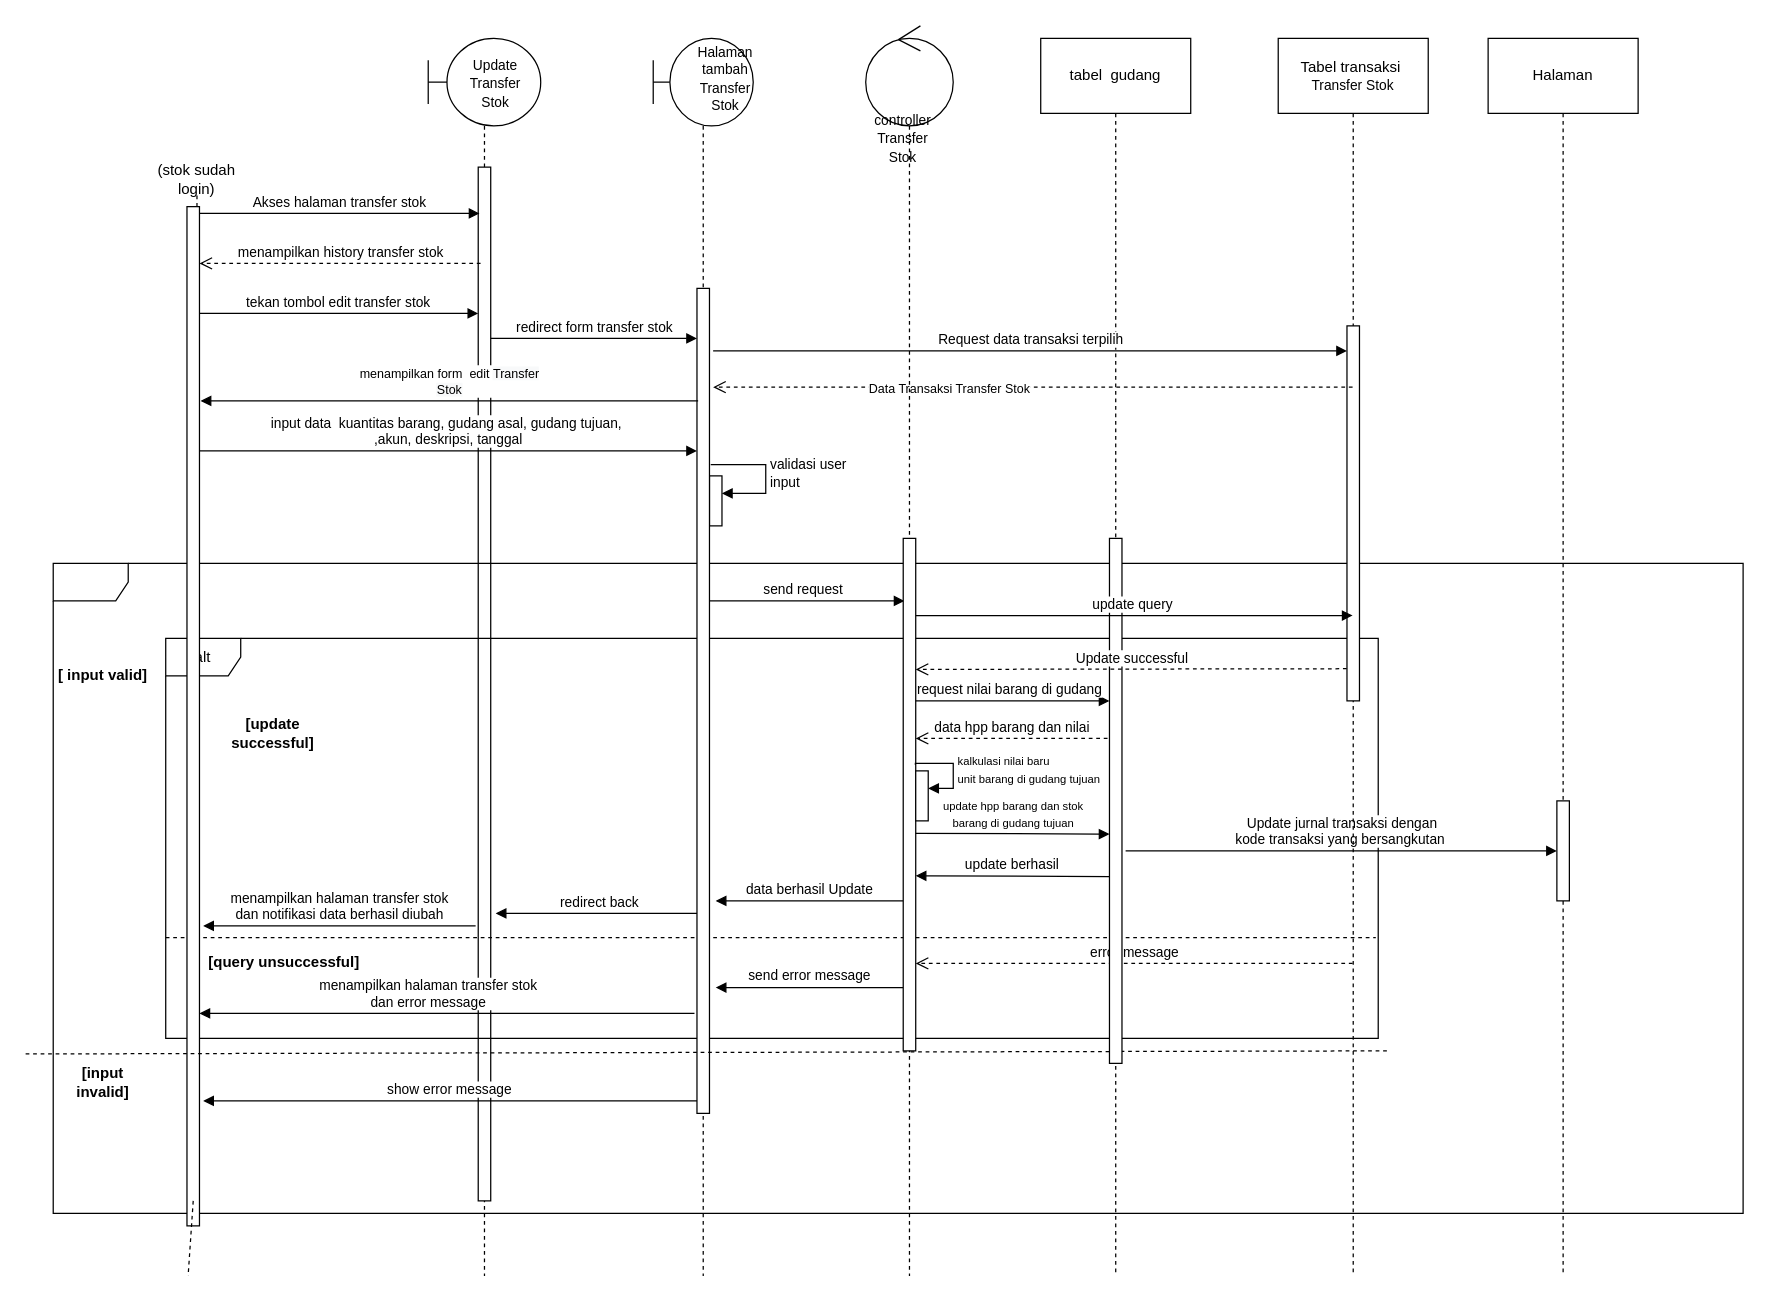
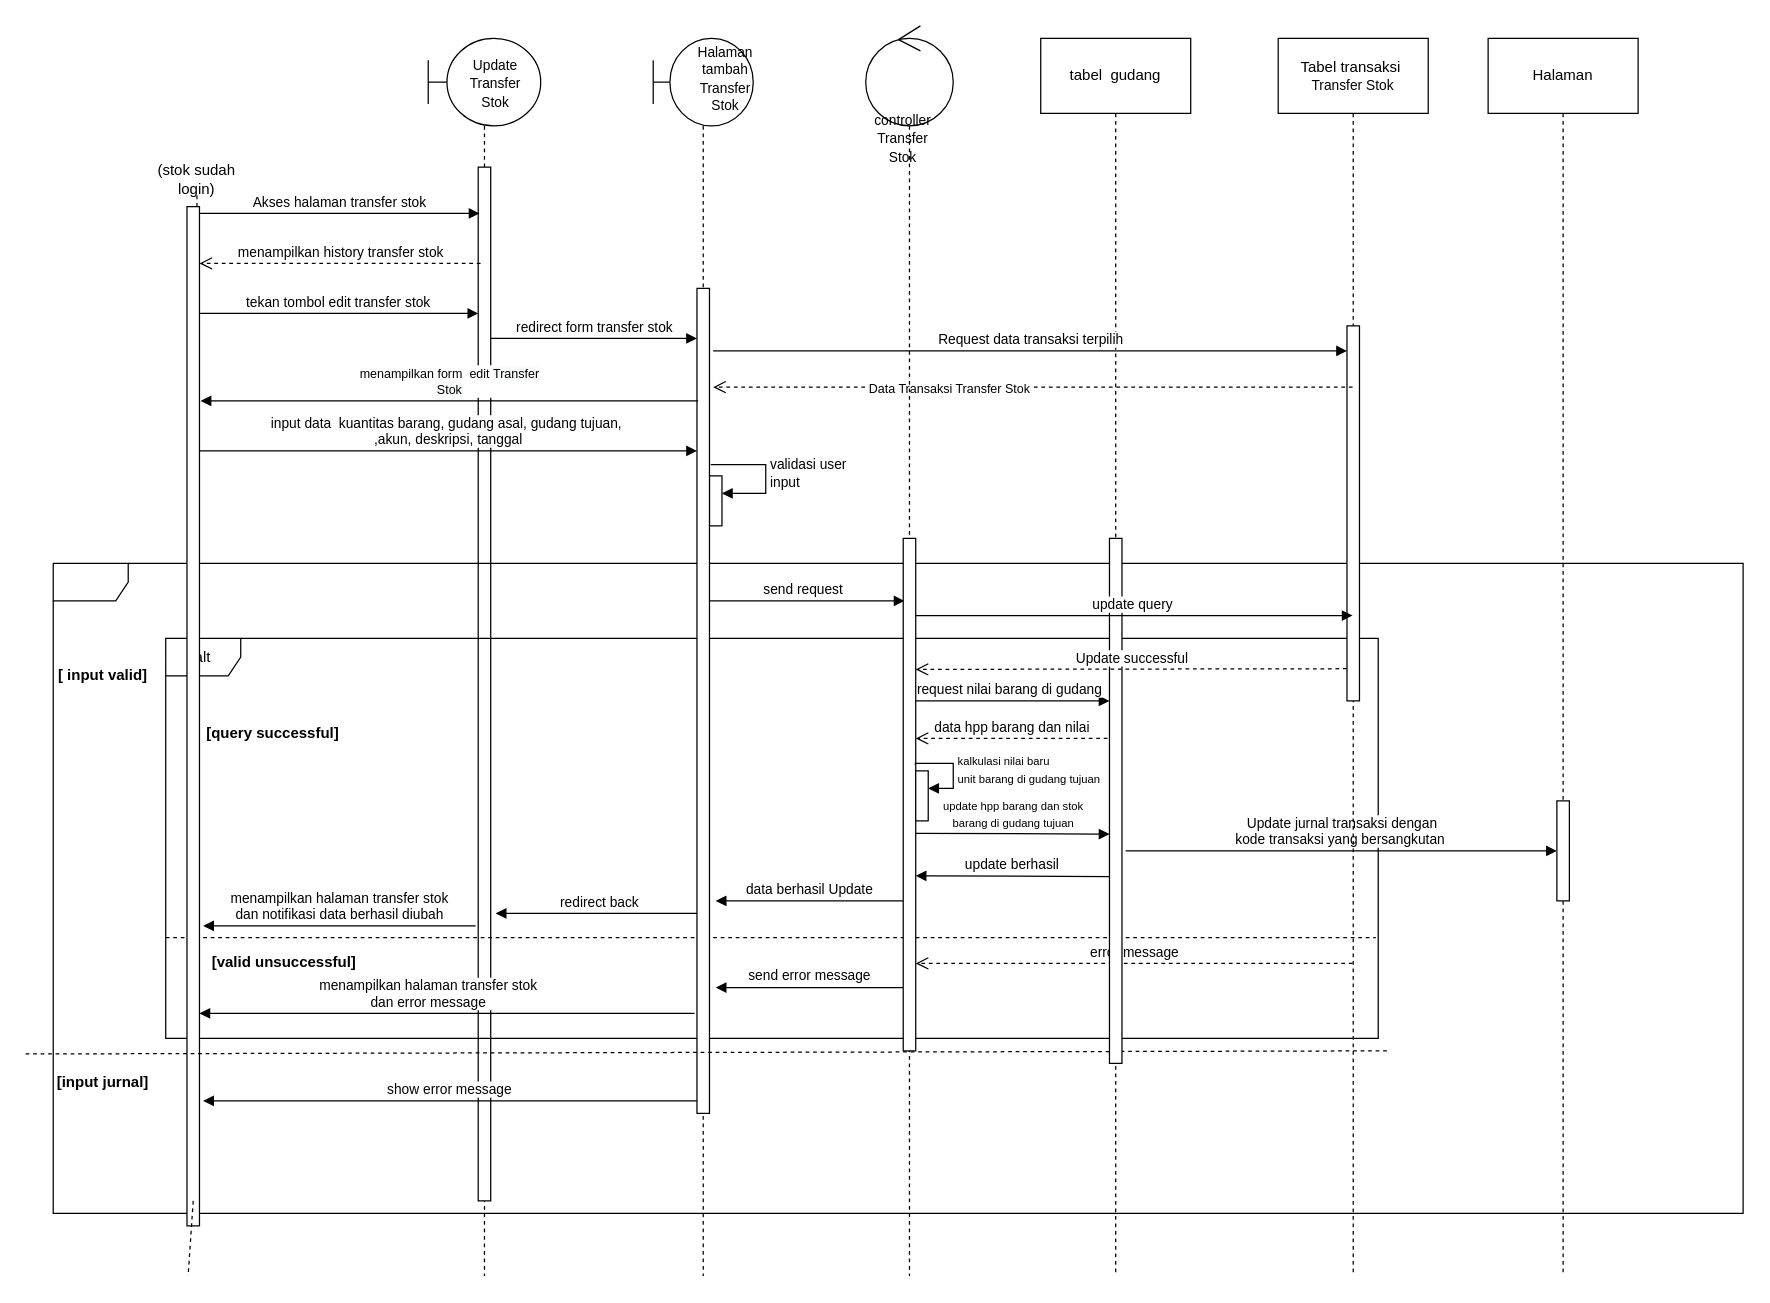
(273, 733) -> (273, 733)
(284, 962) -> (284, 962)
(103, 1082) -> (103, 1082)
